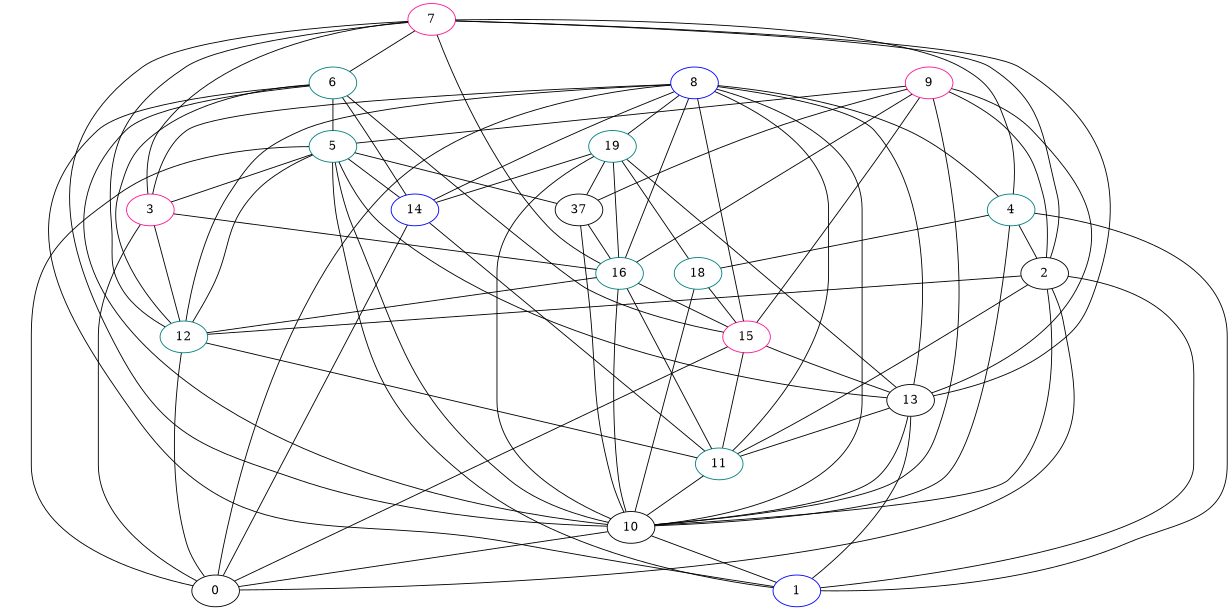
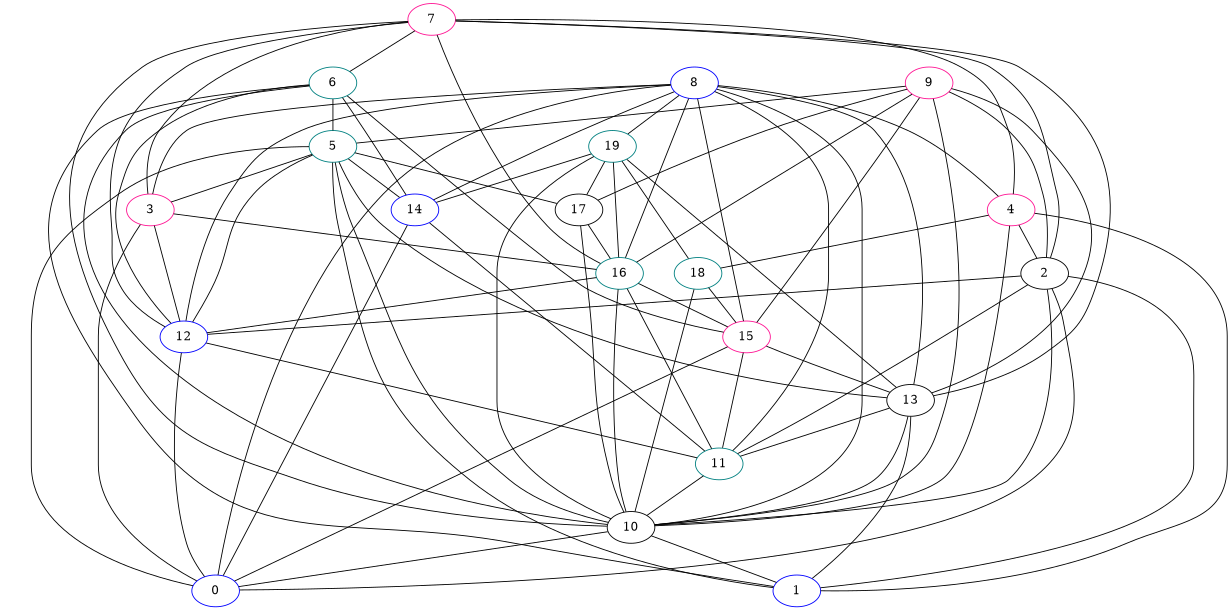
(579, 210) -> (579, 210)
(1011, 210) -> (1011, 210)
(184, 337) -> (184, 337)
(216, 591) -> (216, 591)
